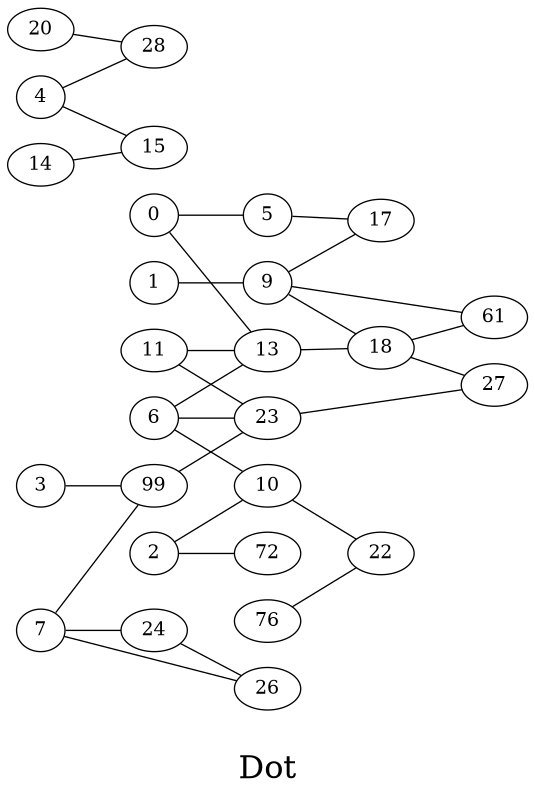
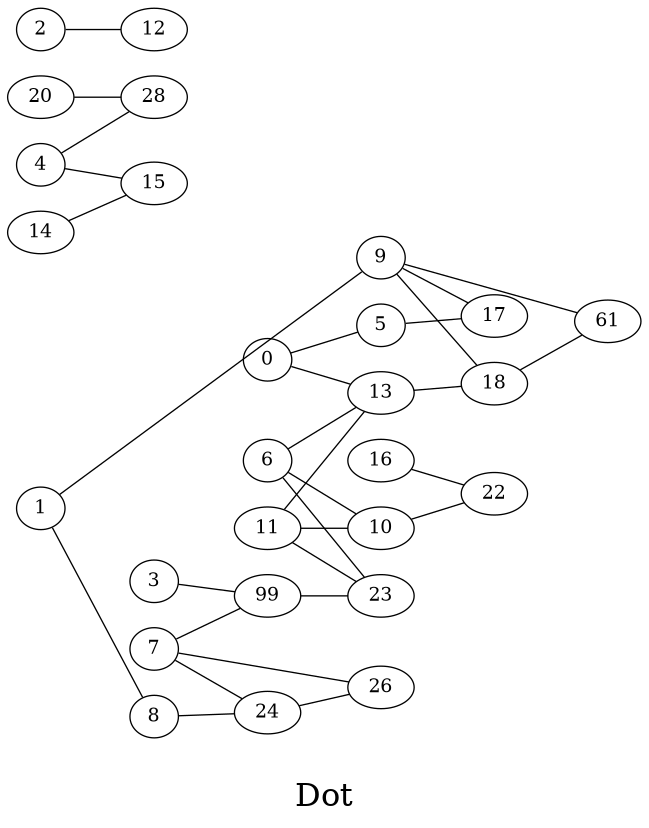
(494, 385) -> none
(209, 521) -> (314, 528)
(268, 553) -> (154, 30)
(268, 621) -> (381, 461)
none -> (154, 717)
